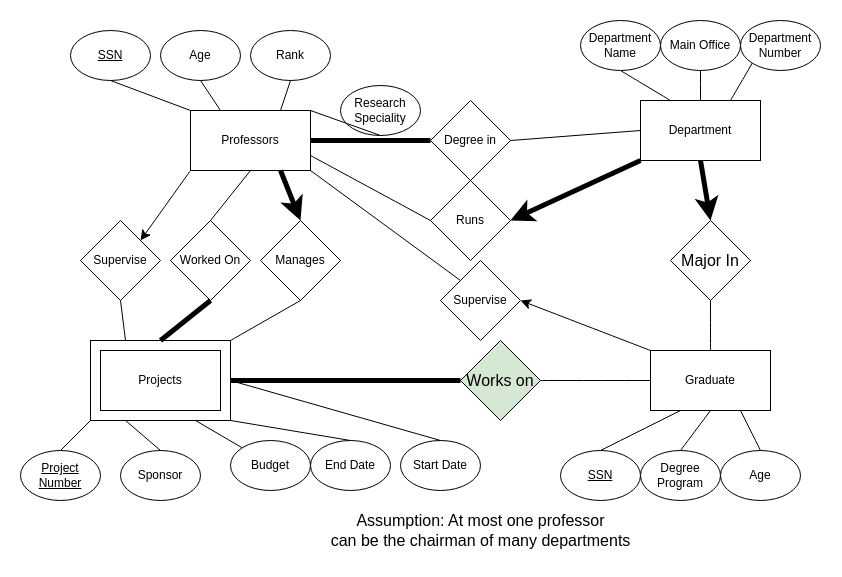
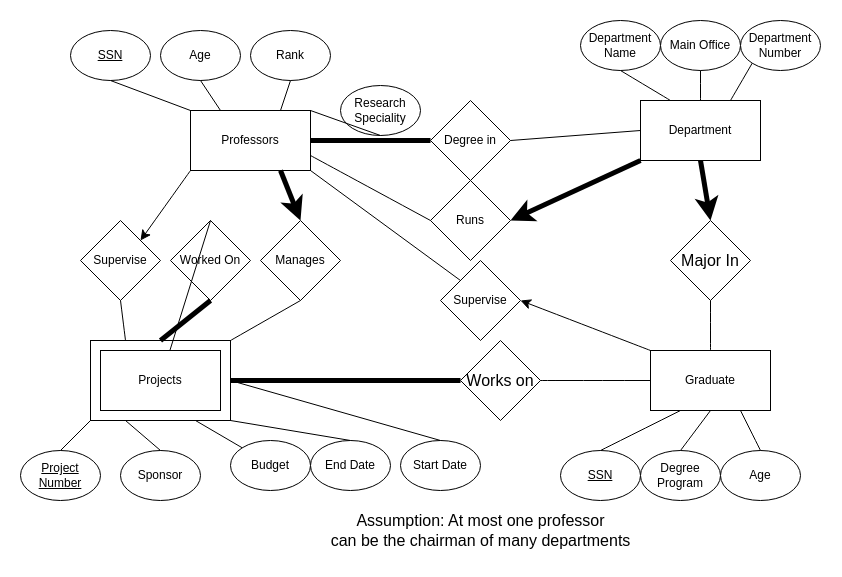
(231, 196) -> (195, 271)
(501, 381) -> (501, 381)
